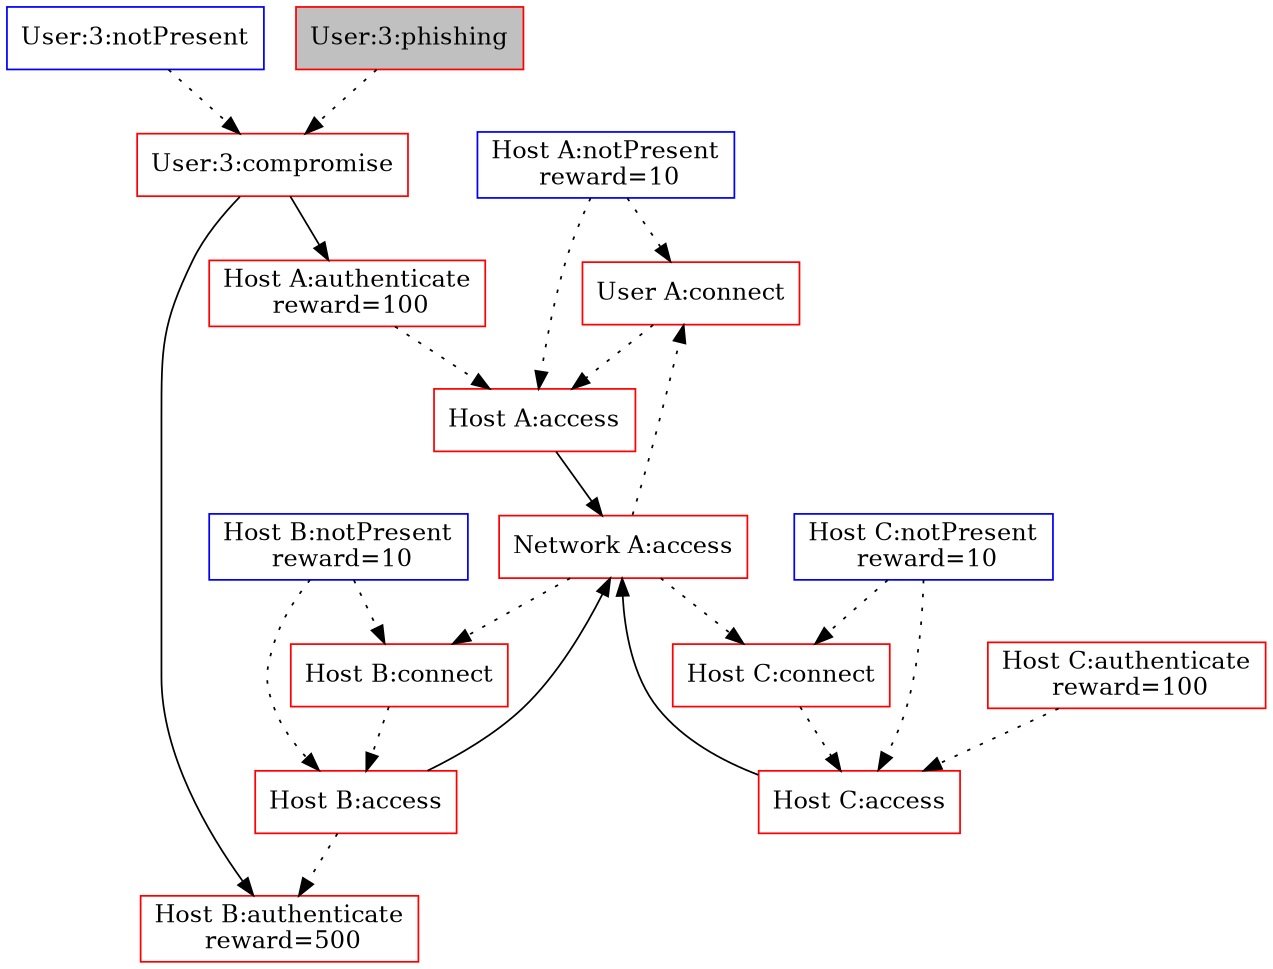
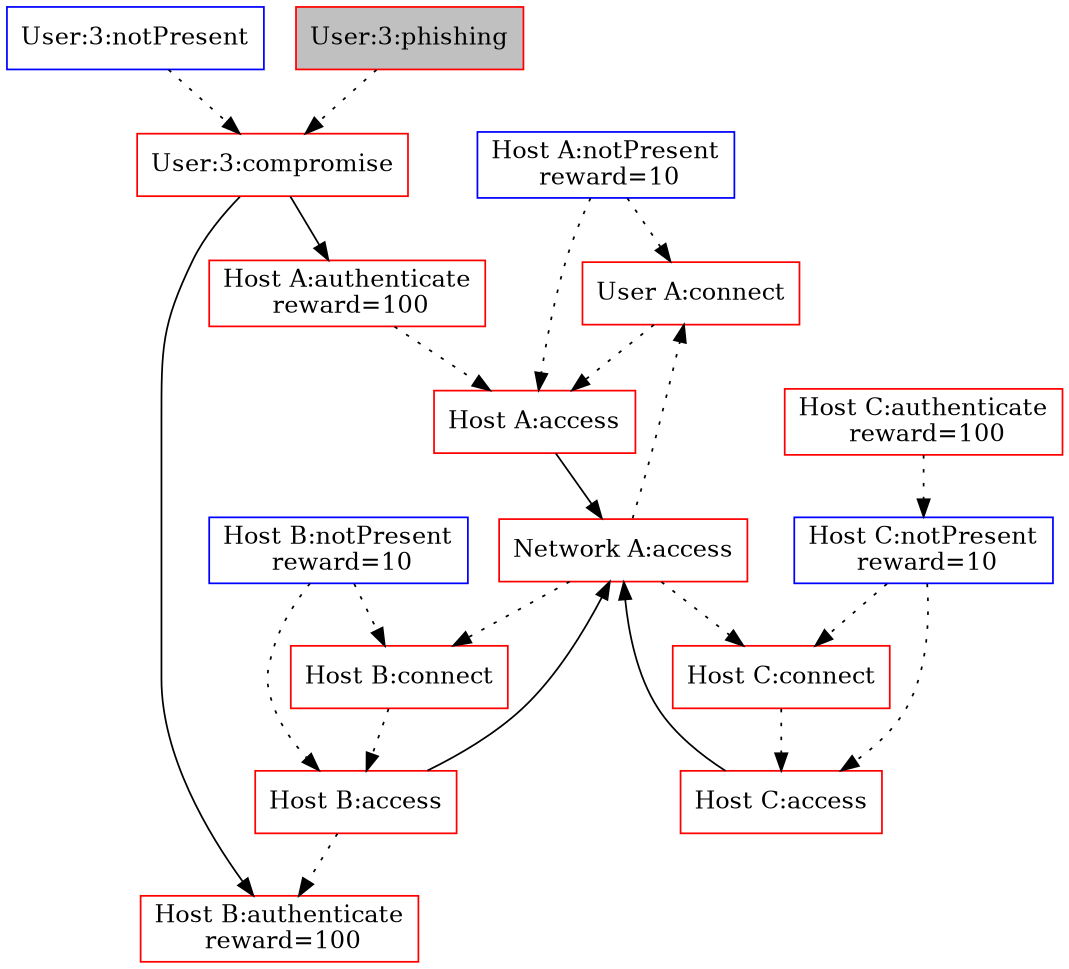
(999, 736) -> (924, 477)
(280, 929) -> (280, 929)
